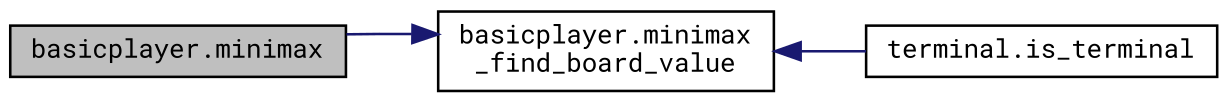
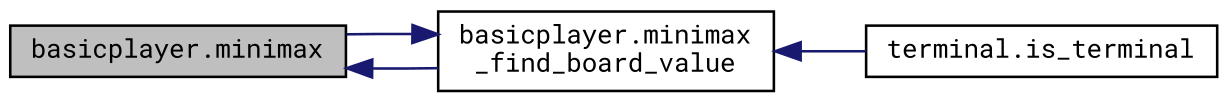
none -> (405, 69)
